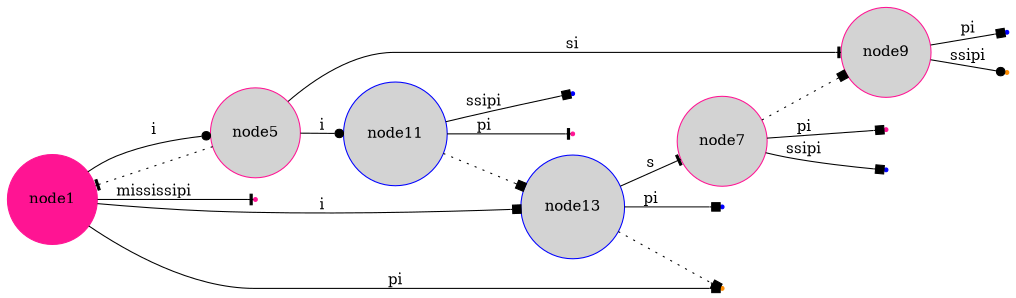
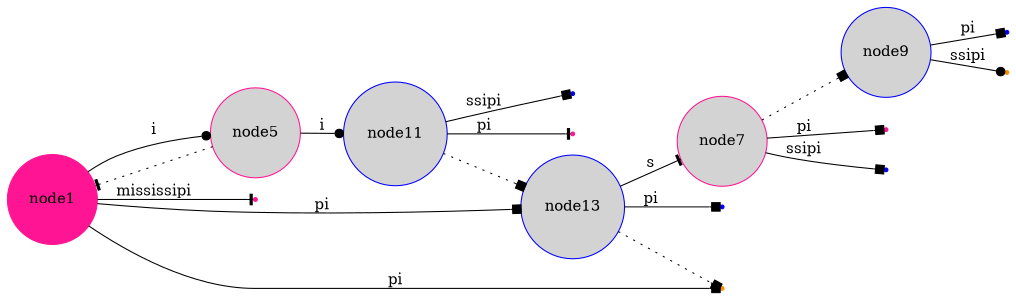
(555, 52) -> none
(886, 52) -> (886, 52)
(322, 205) -> (322, 205)
